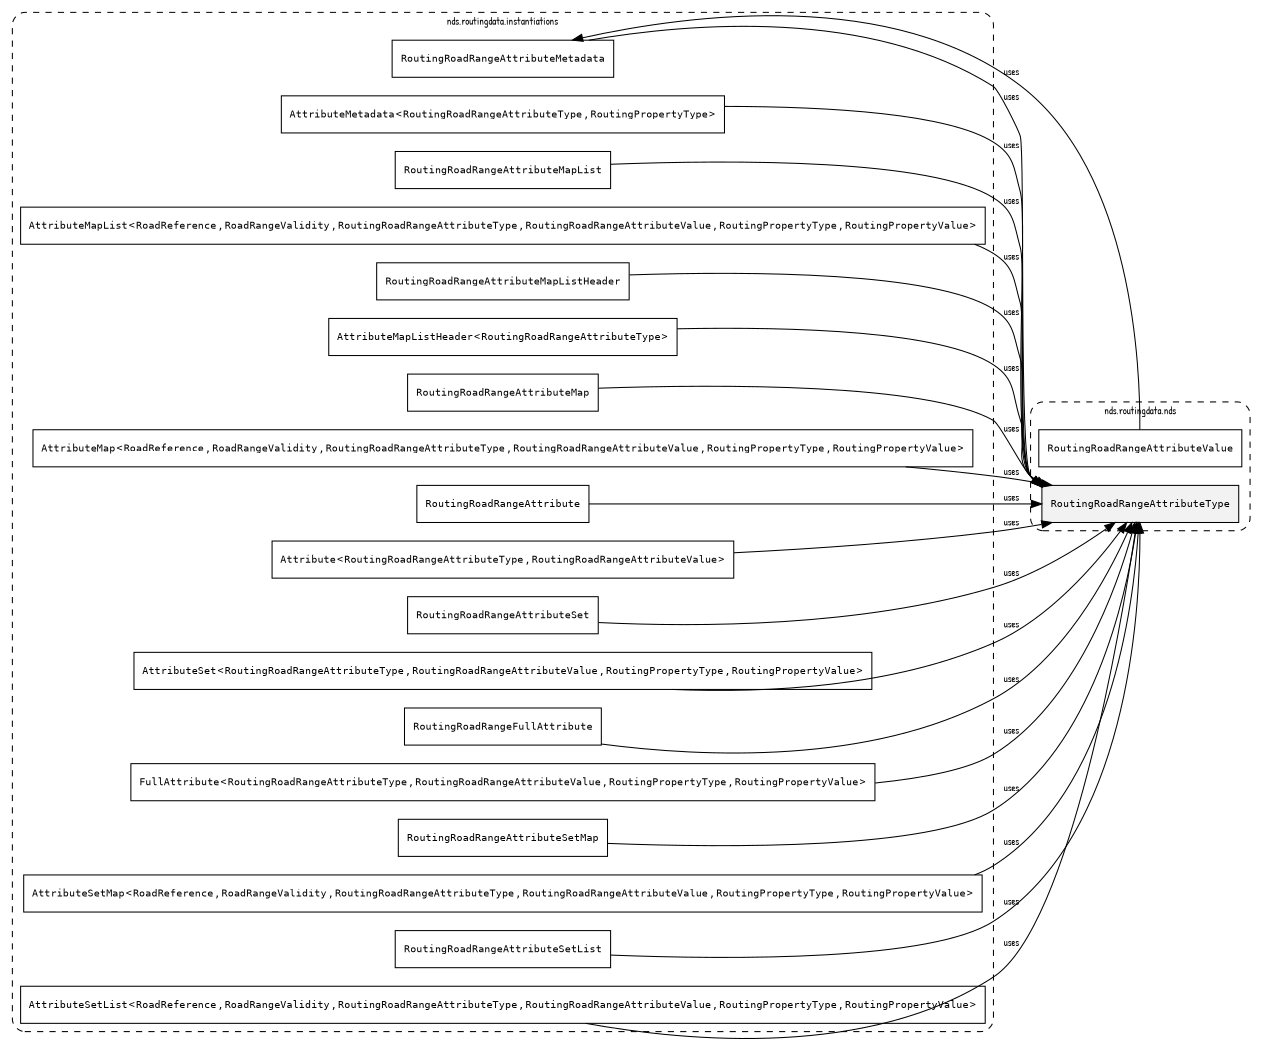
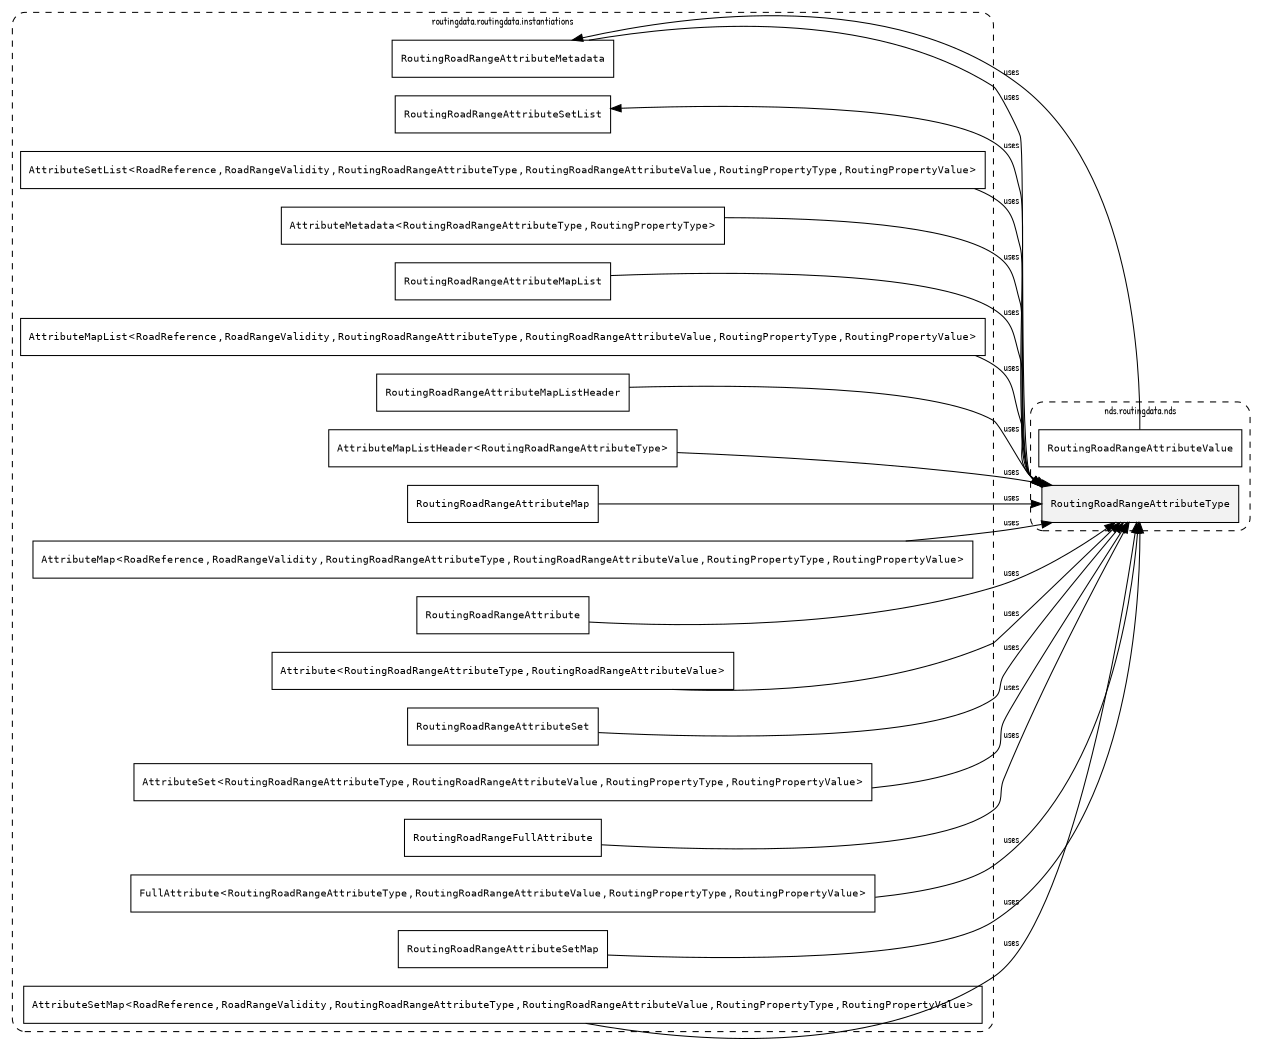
(503, 22) -> (503, 22)
(1010, 907) -> (986, 139)
